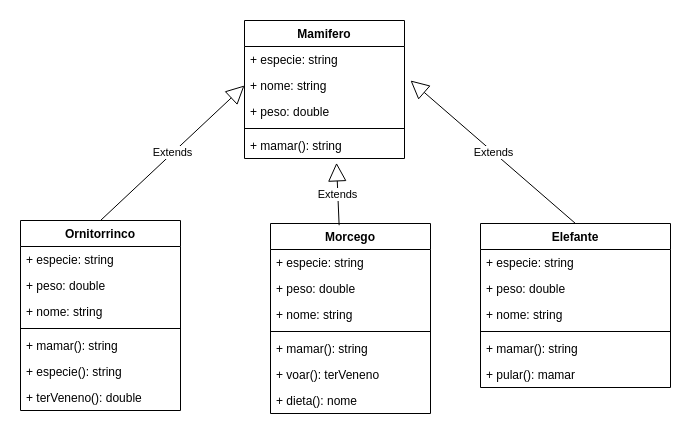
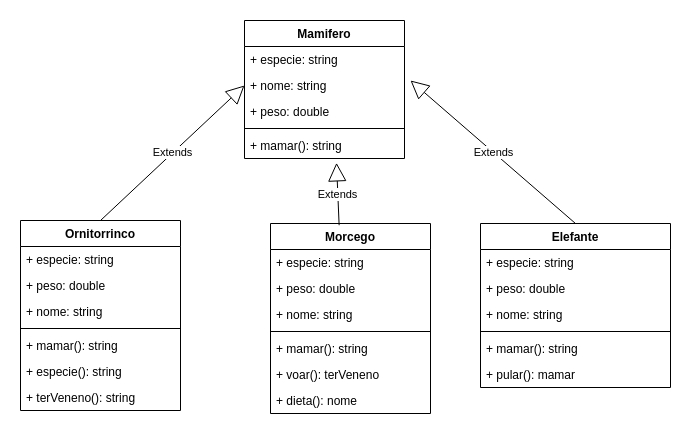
(91, 399) -> (91, 399)
